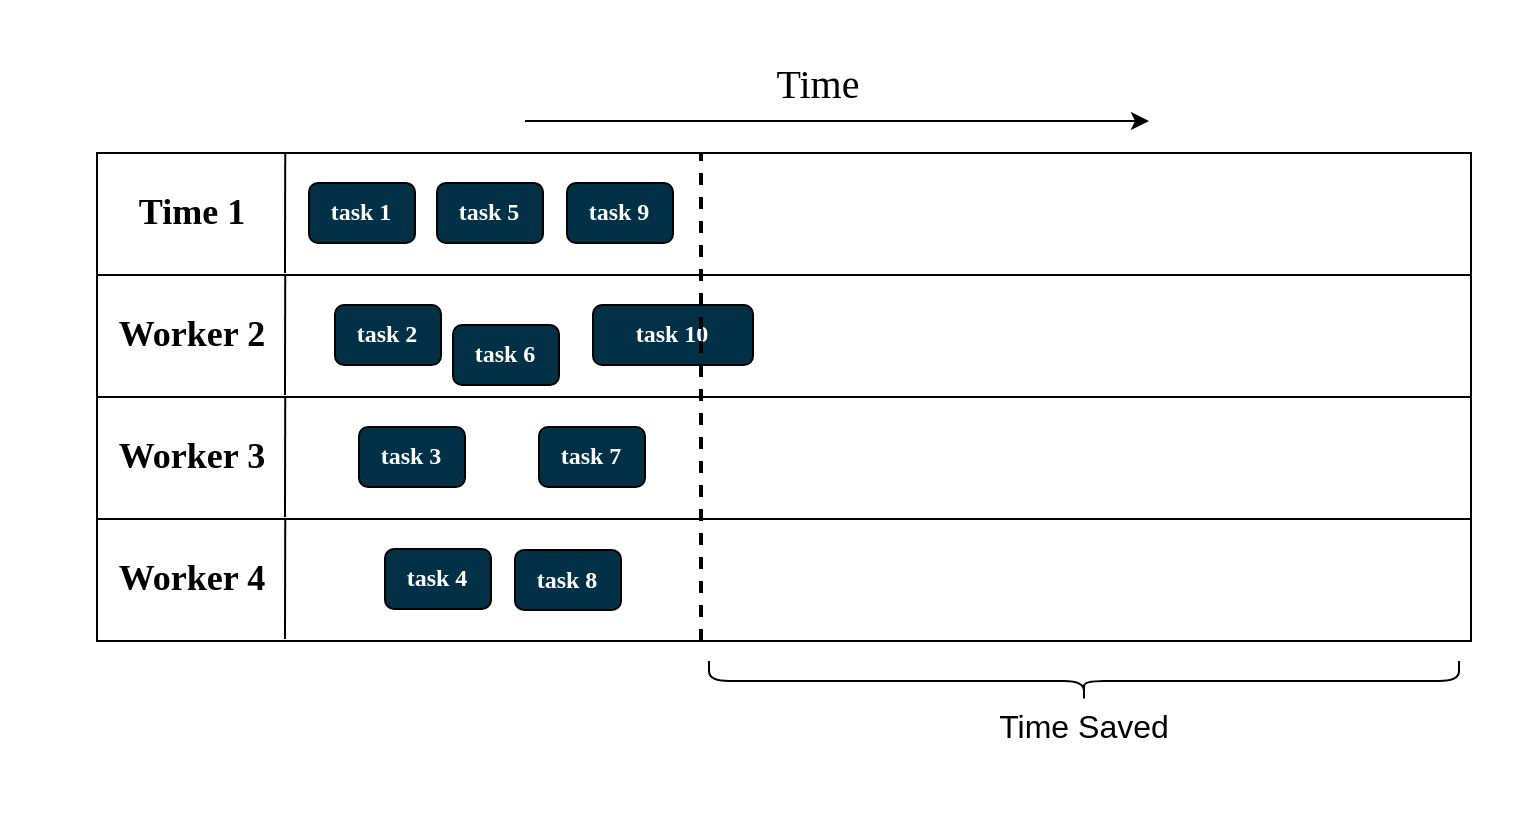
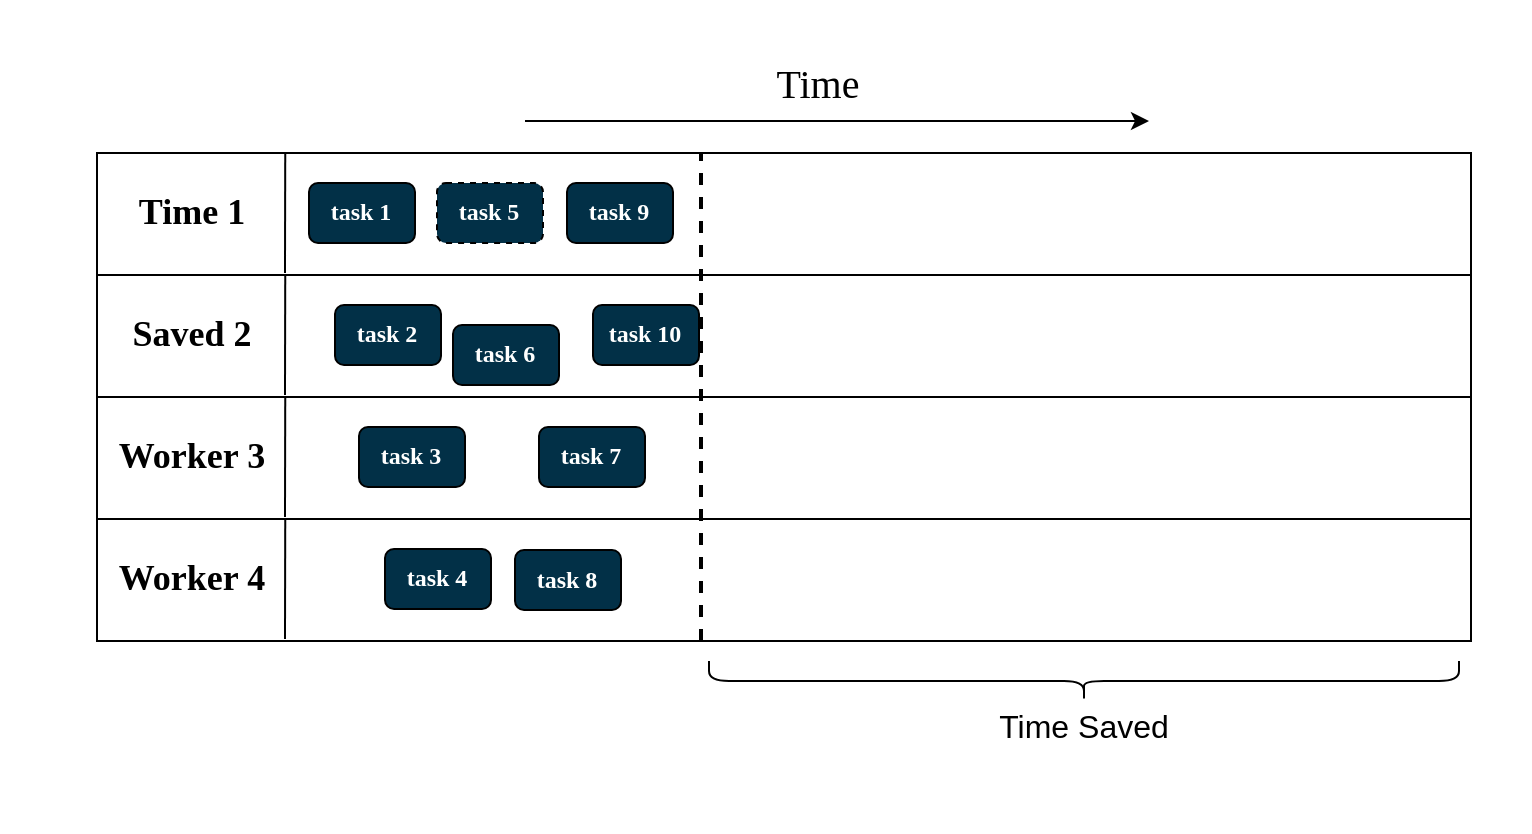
(490, 213) -> (490, 213)
(193, 335) -> (193, 335)
(673, 335) -> (646, 335)
